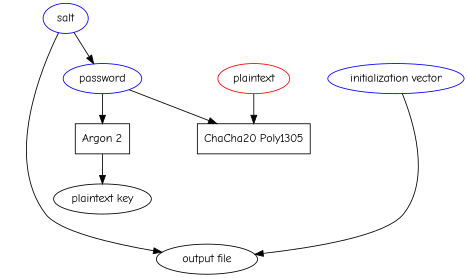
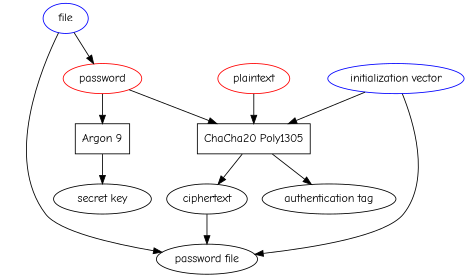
(66, 18) -> (66, 18)
(102, 79) -> (102, 79)
none -> (331, 106)
(102, 139) -> (102, 139)
(102, 199) -> (102, 199)
none -> (207, 199)
none -> (329, 199)
(207, 259) -> (207, 259)
